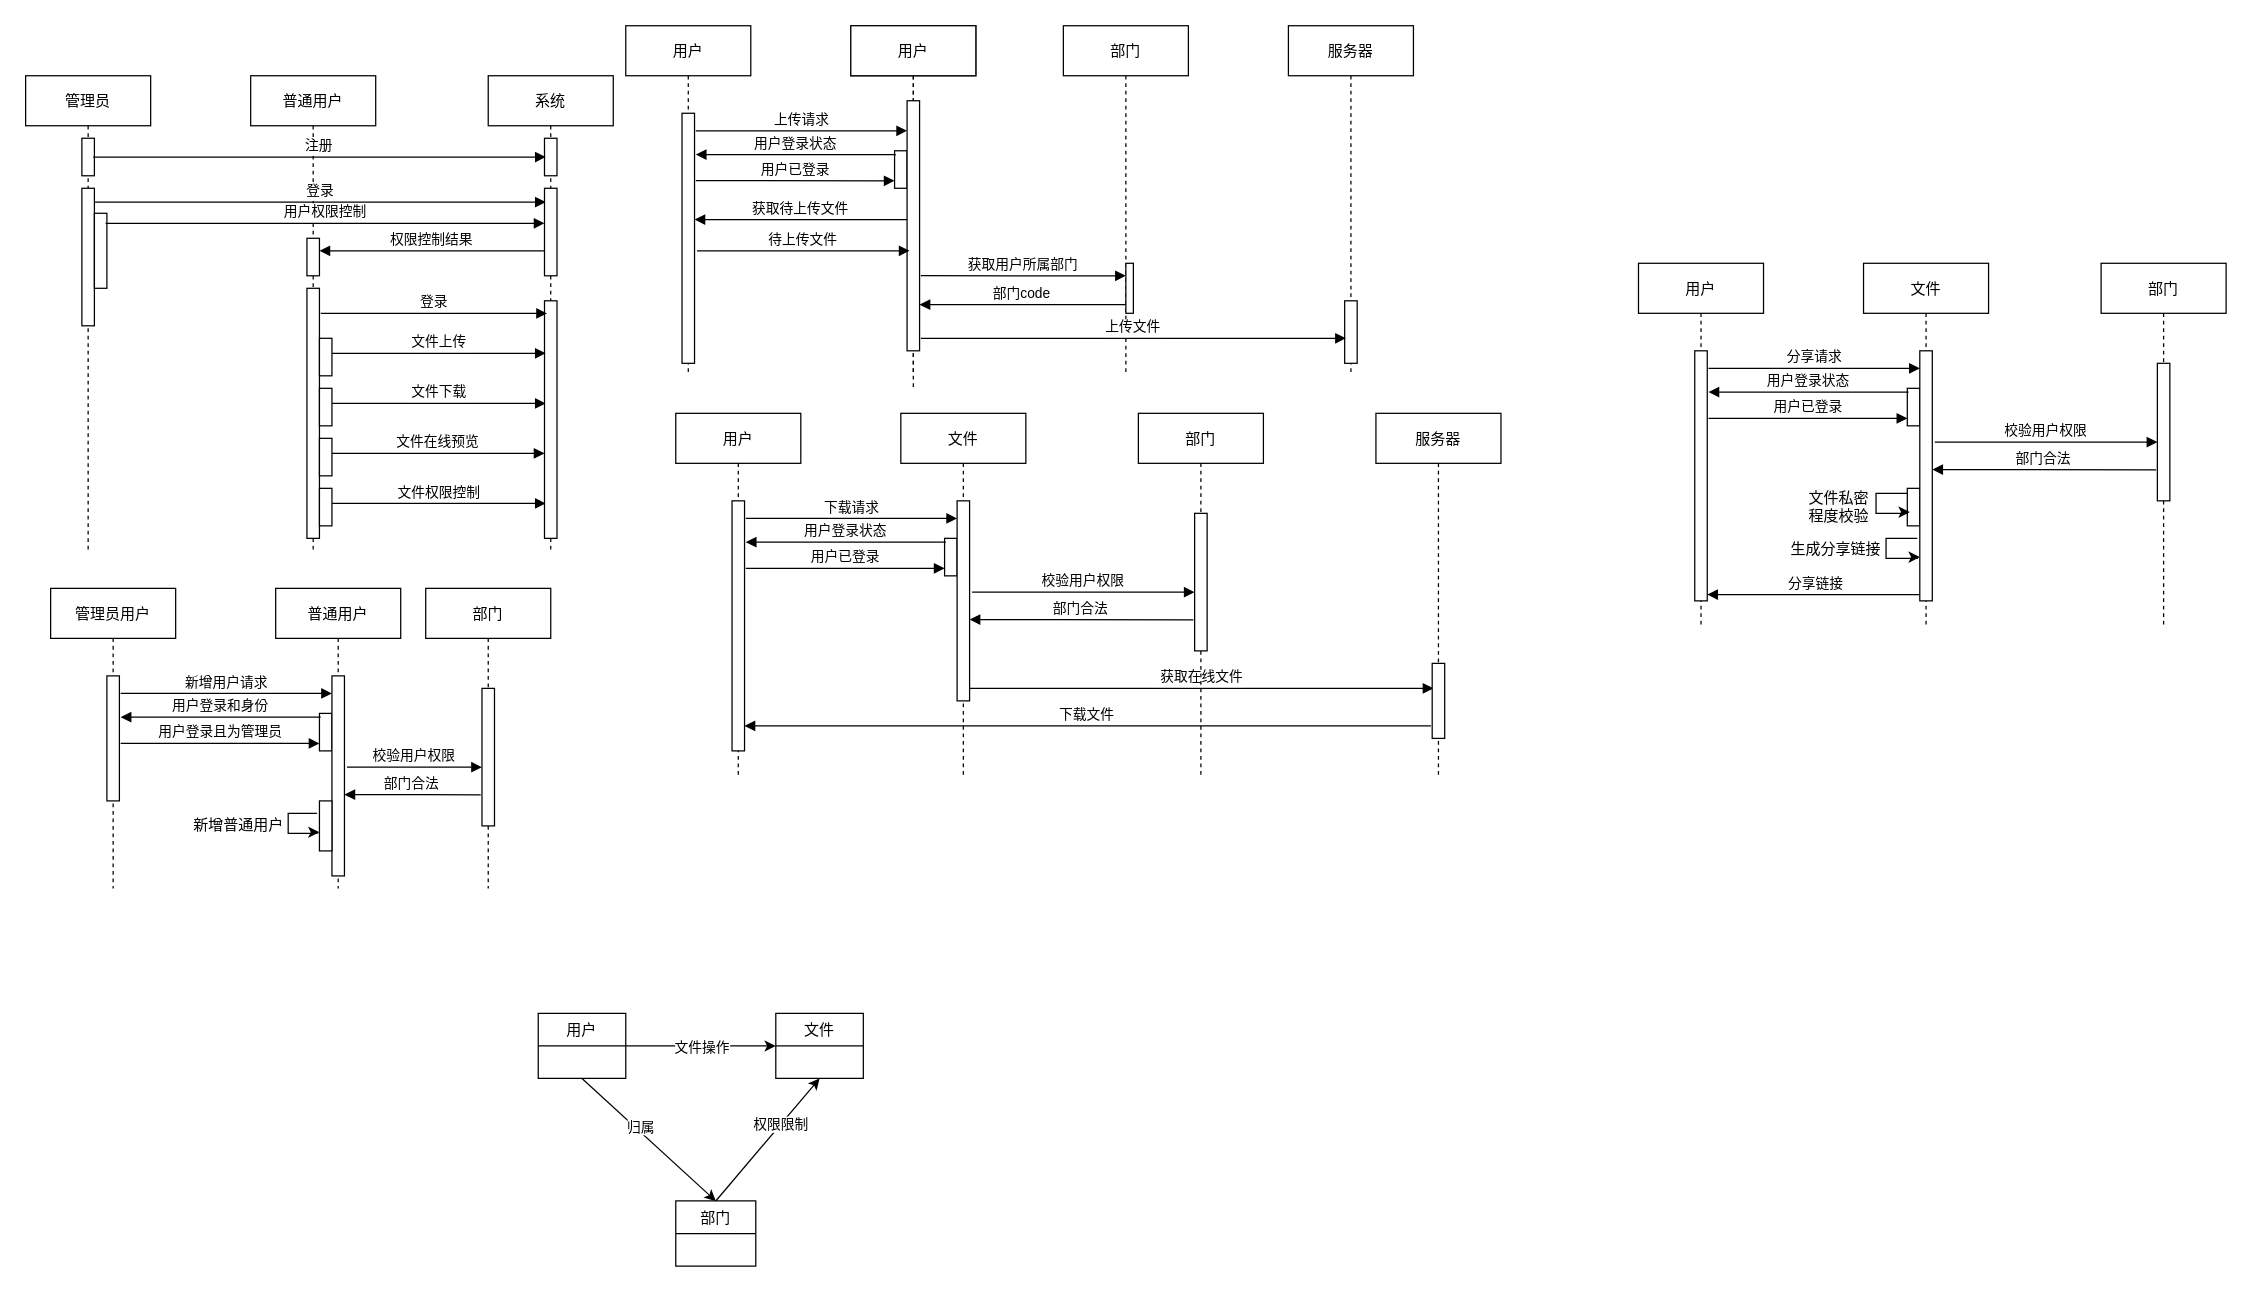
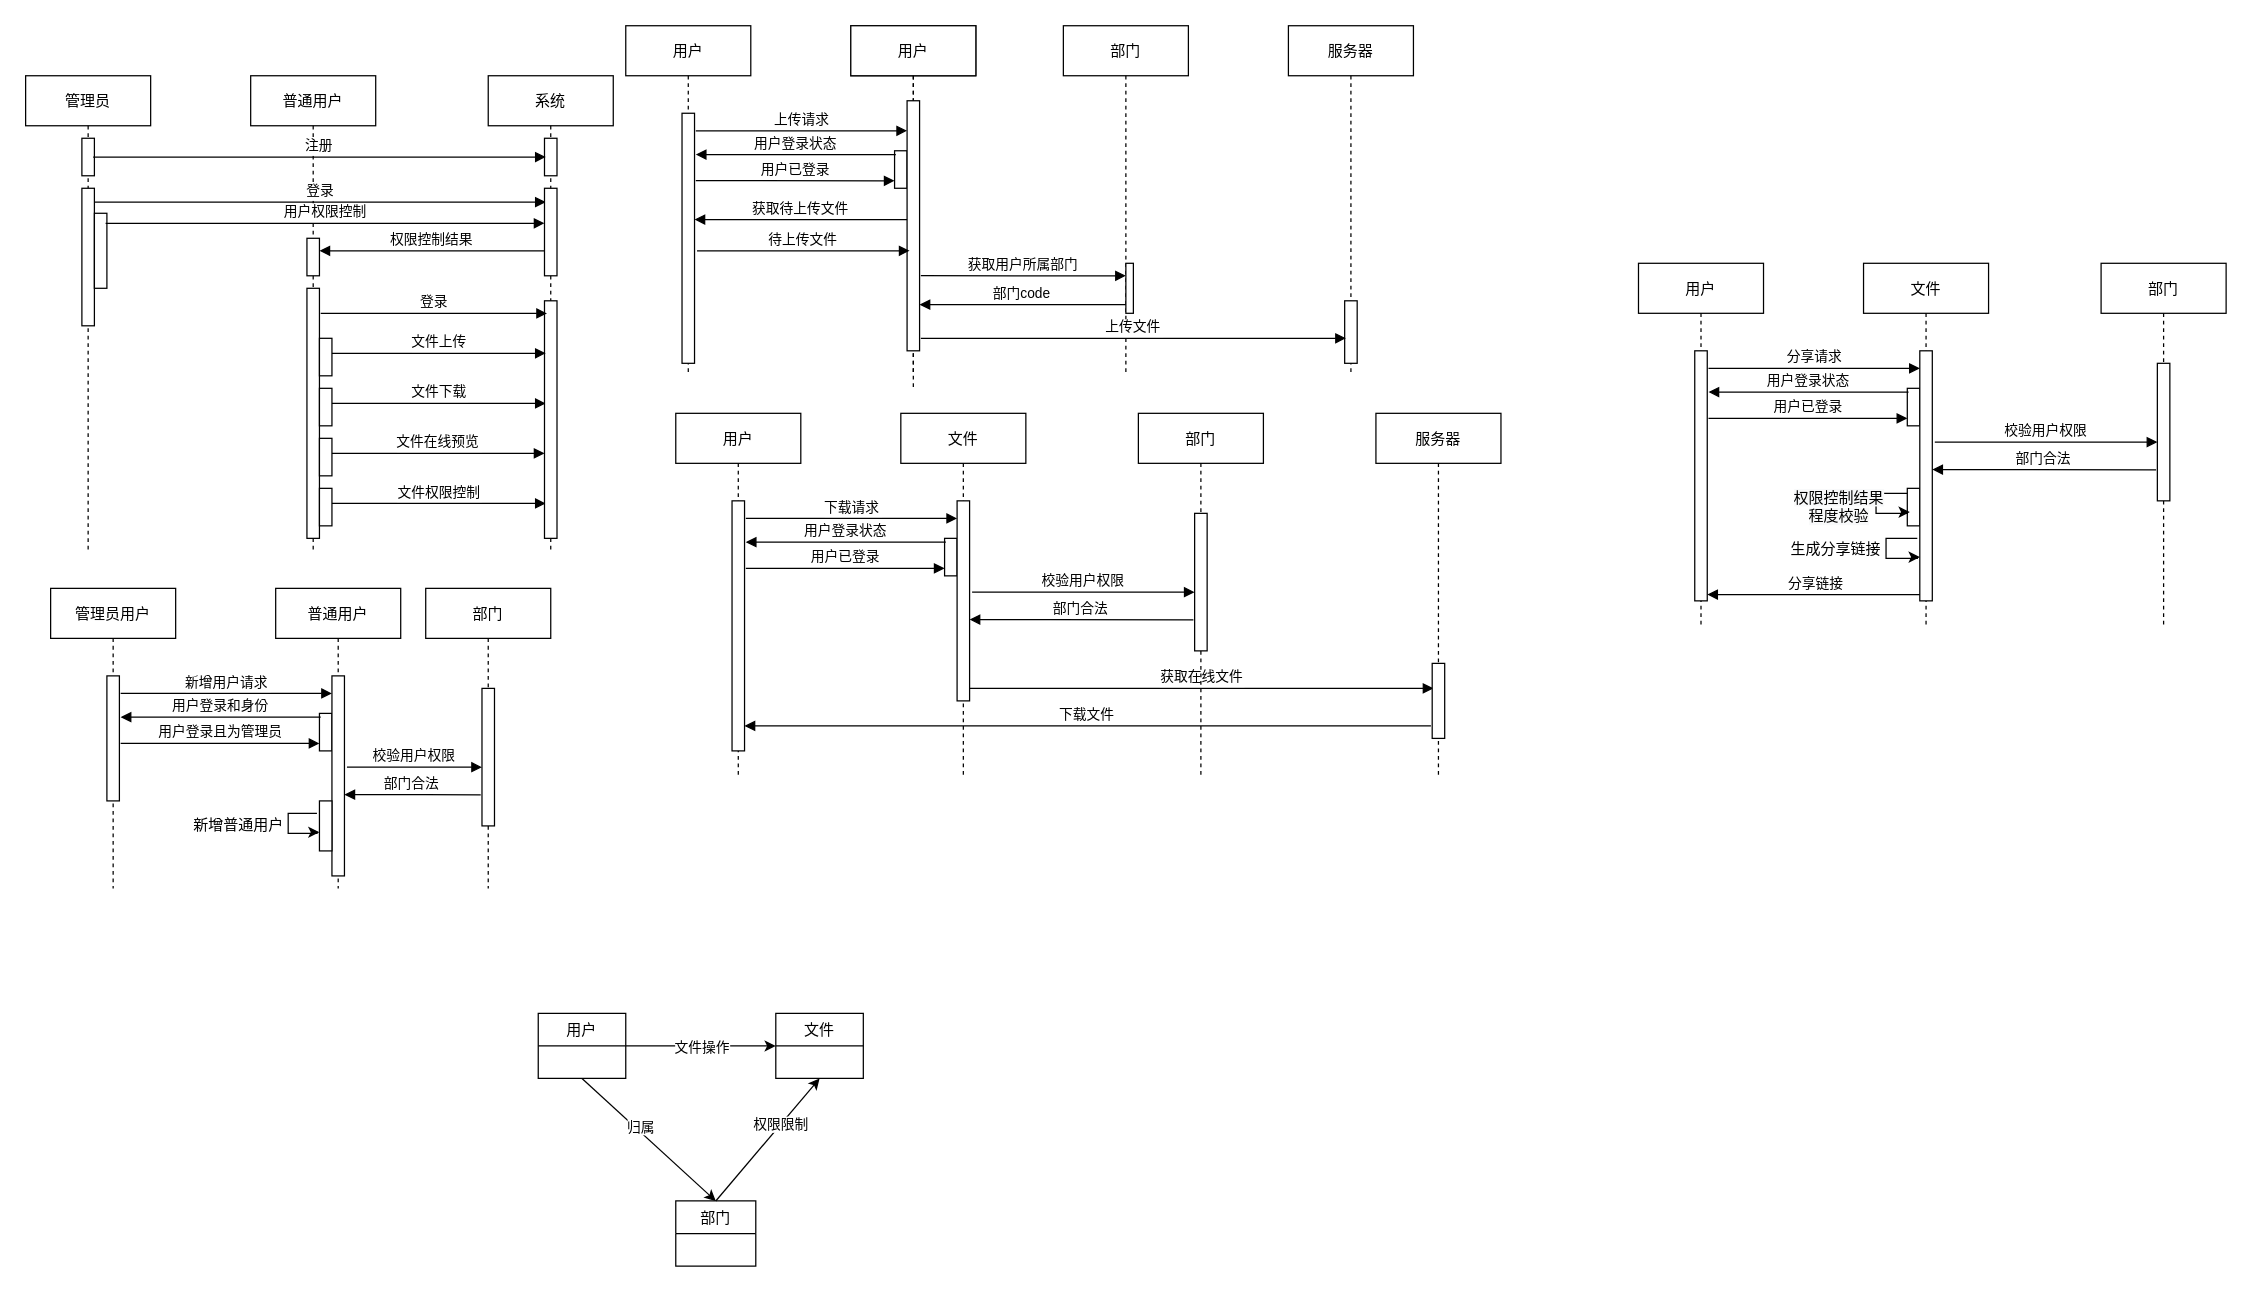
(1839, 507) -> (1839, 507)
